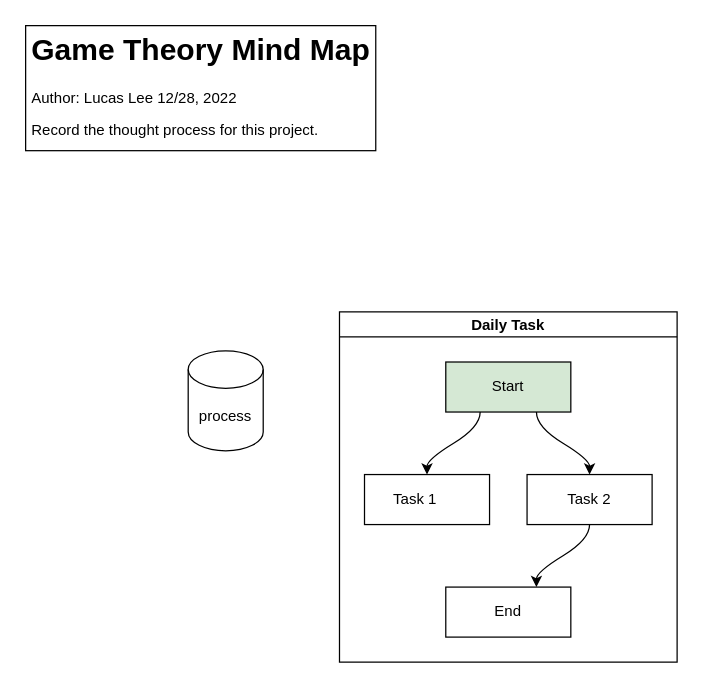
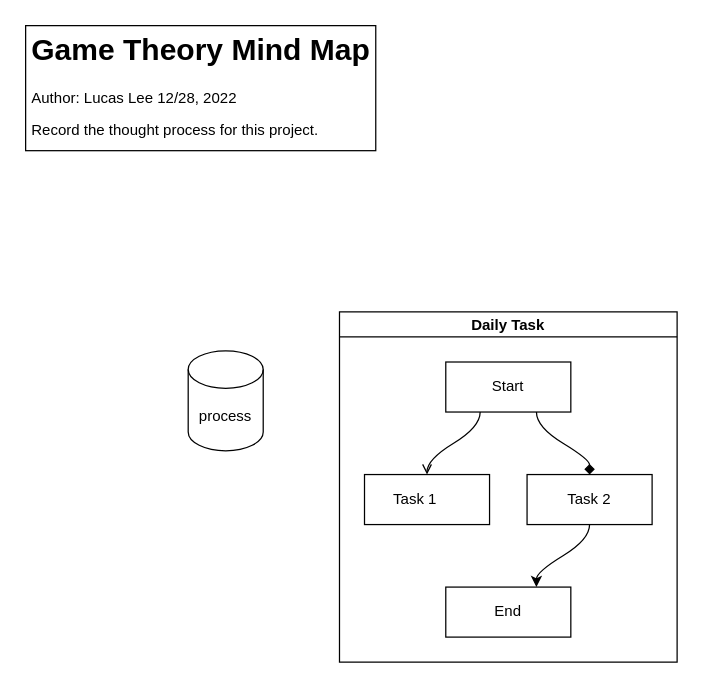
(508, 387) -> (508, 387)
(434, 457) -> (434, 458)
(586, 460) -> (585, 459)
